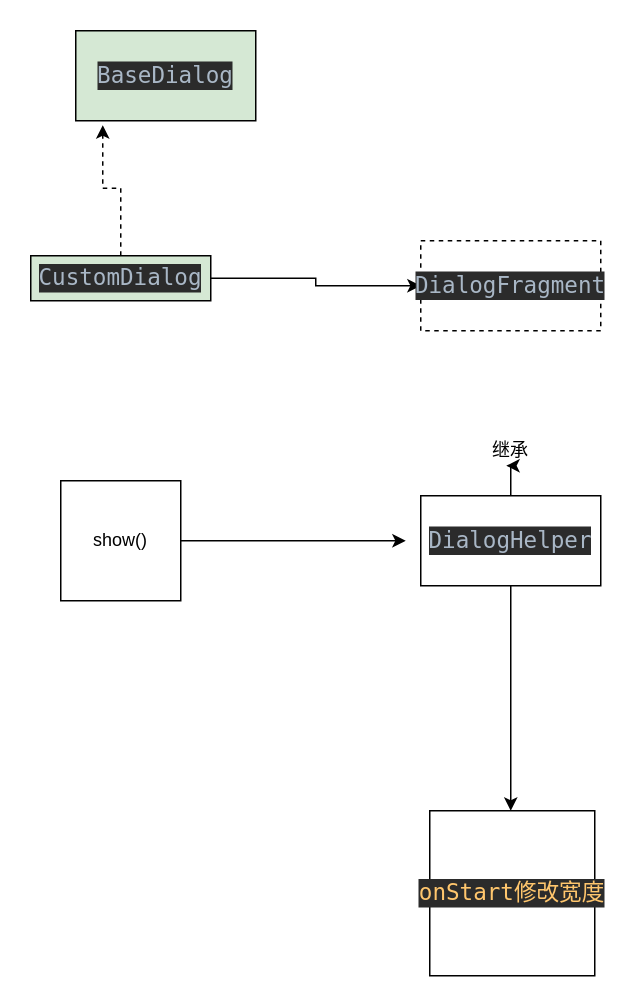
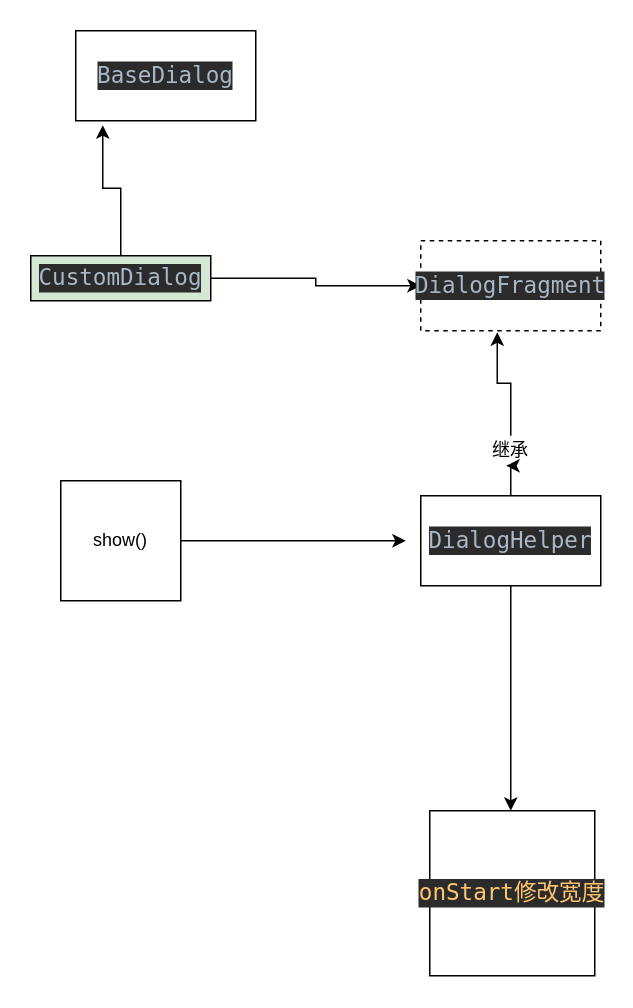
(166, 76) -> (166, 76)
(118, 188) -> (118, 188)
none -> (510, 383)
